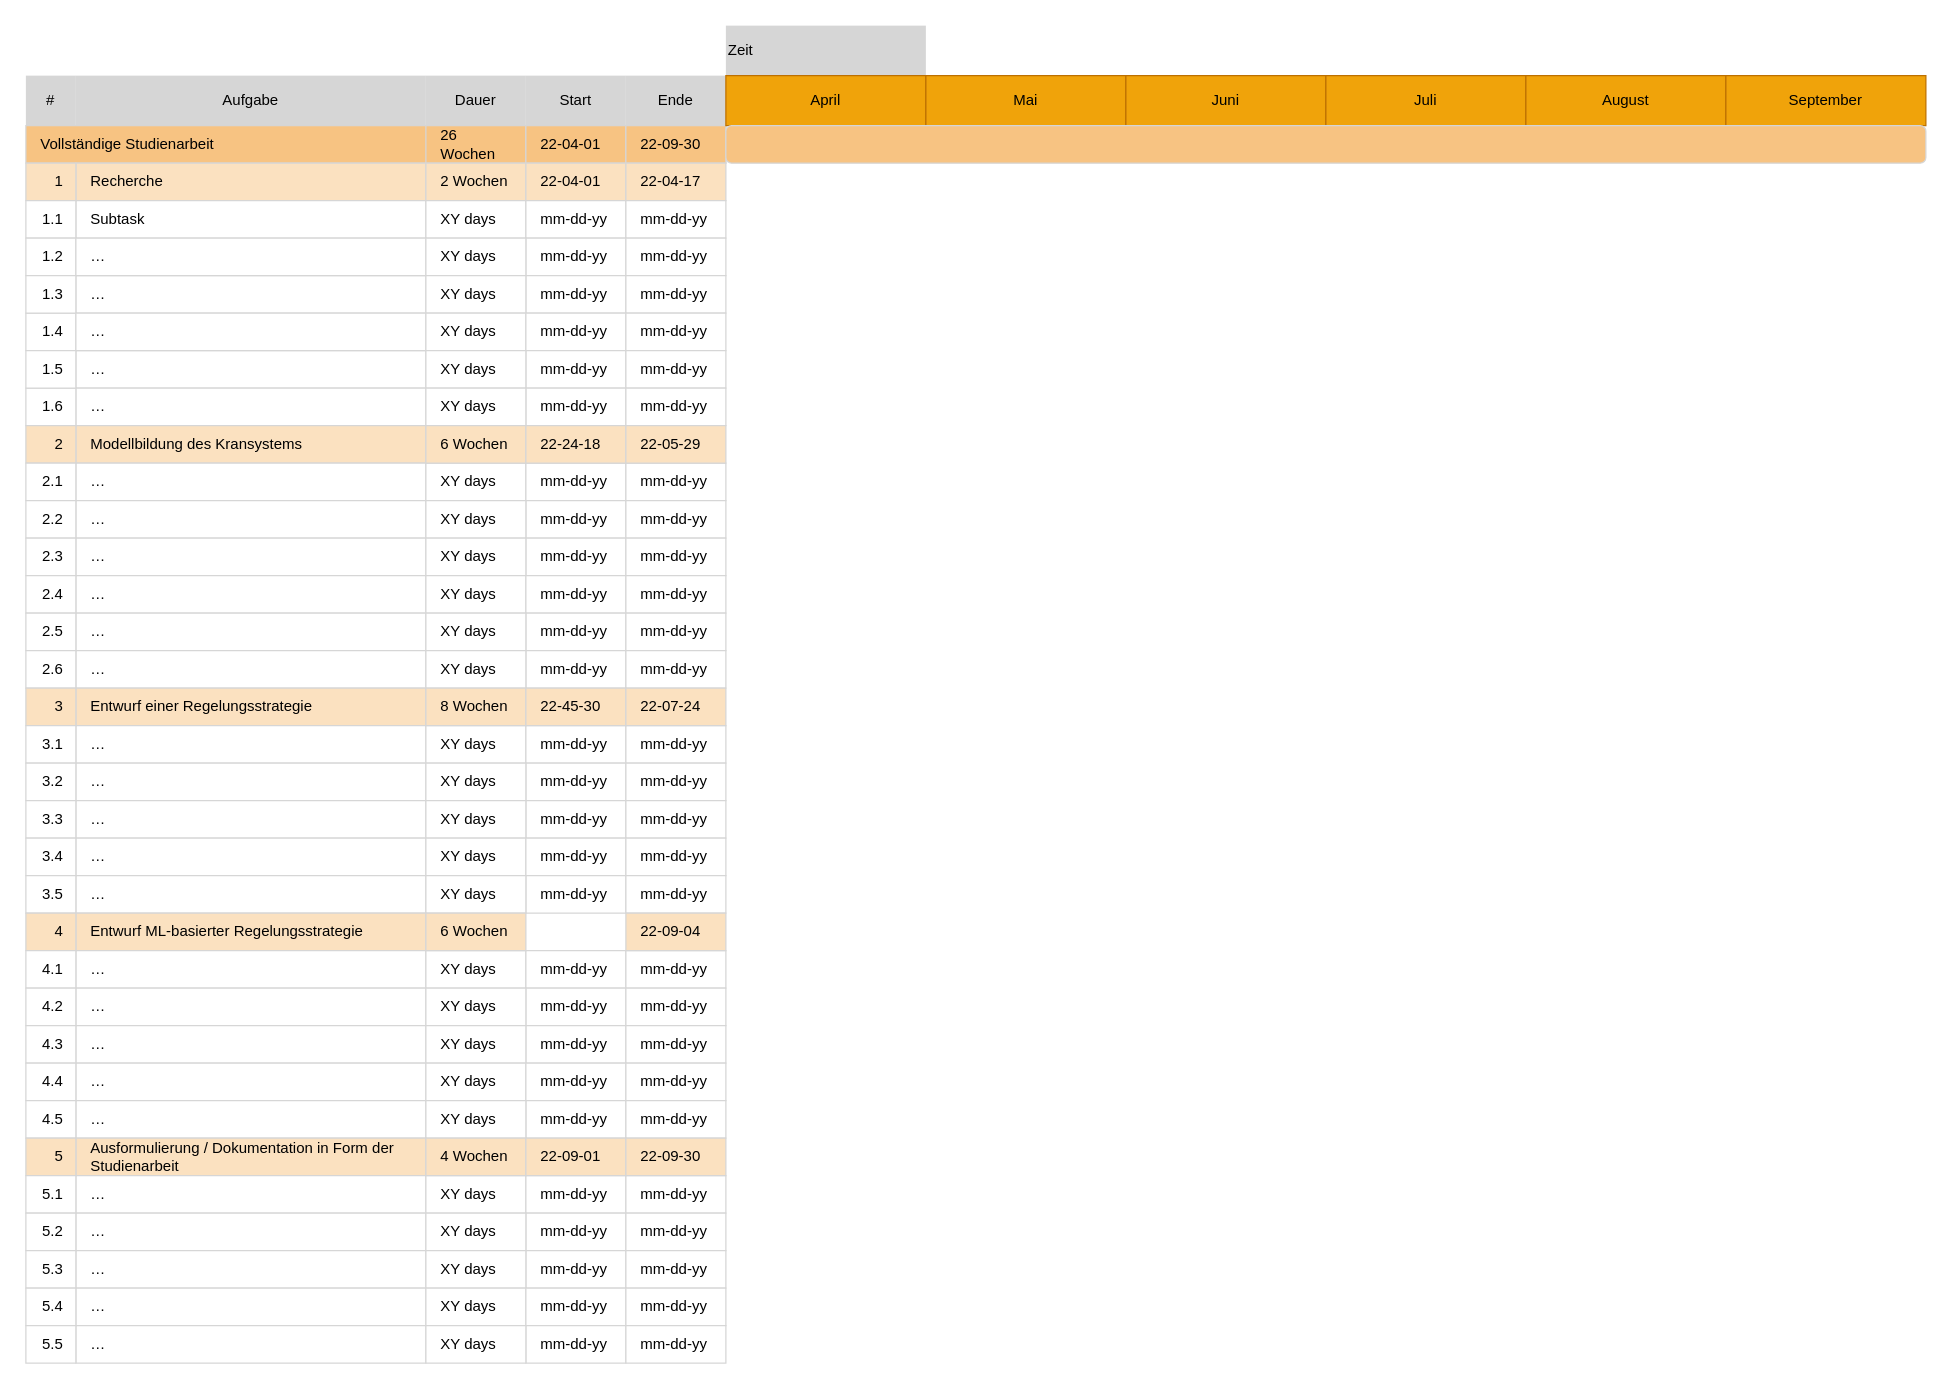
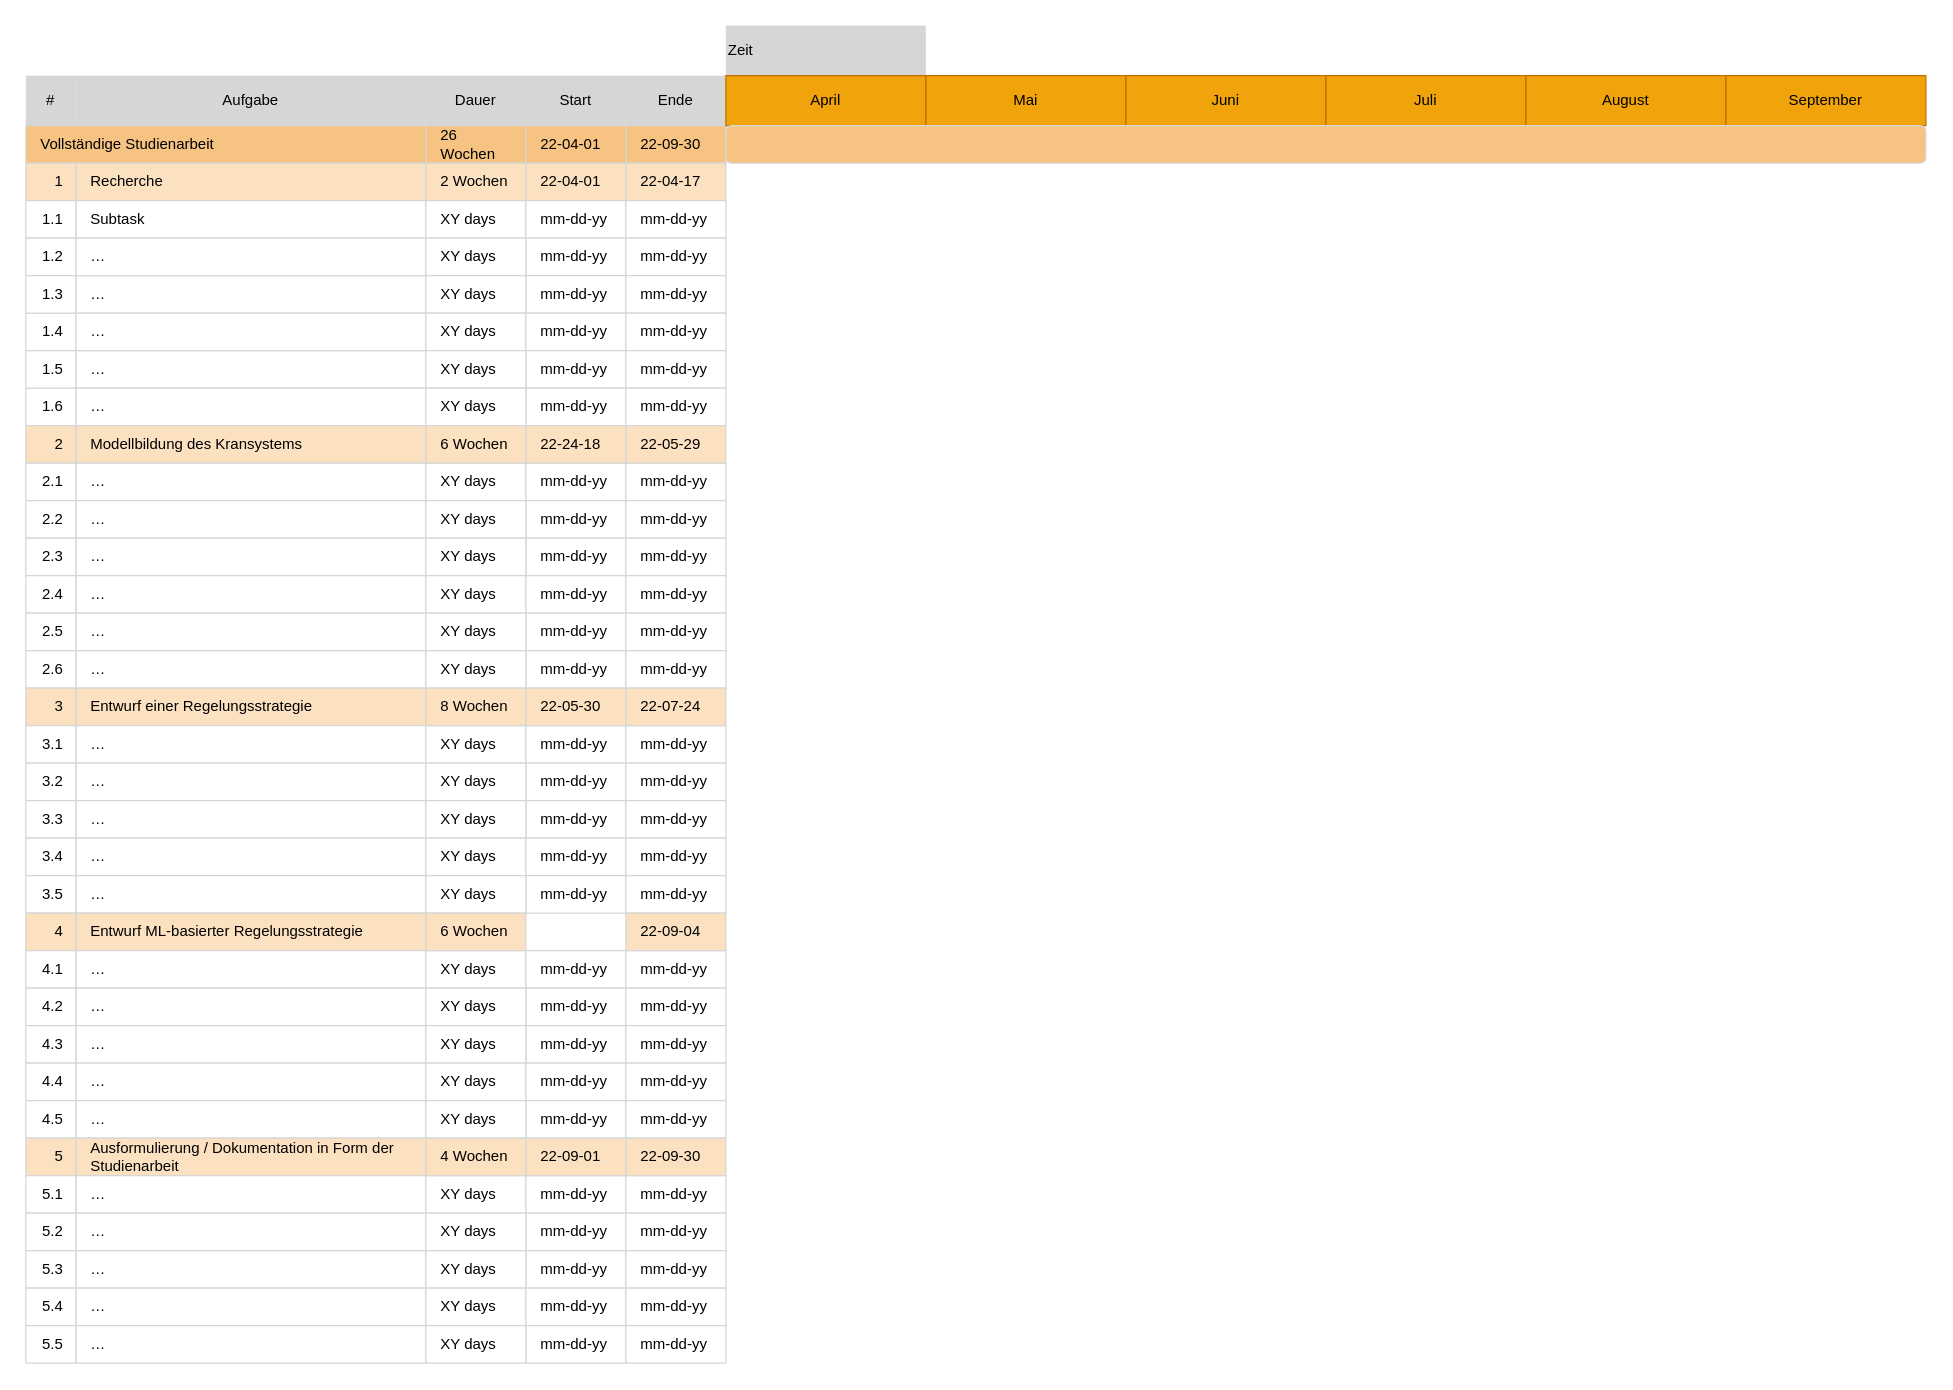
(574, 707) -> (574, 707)
